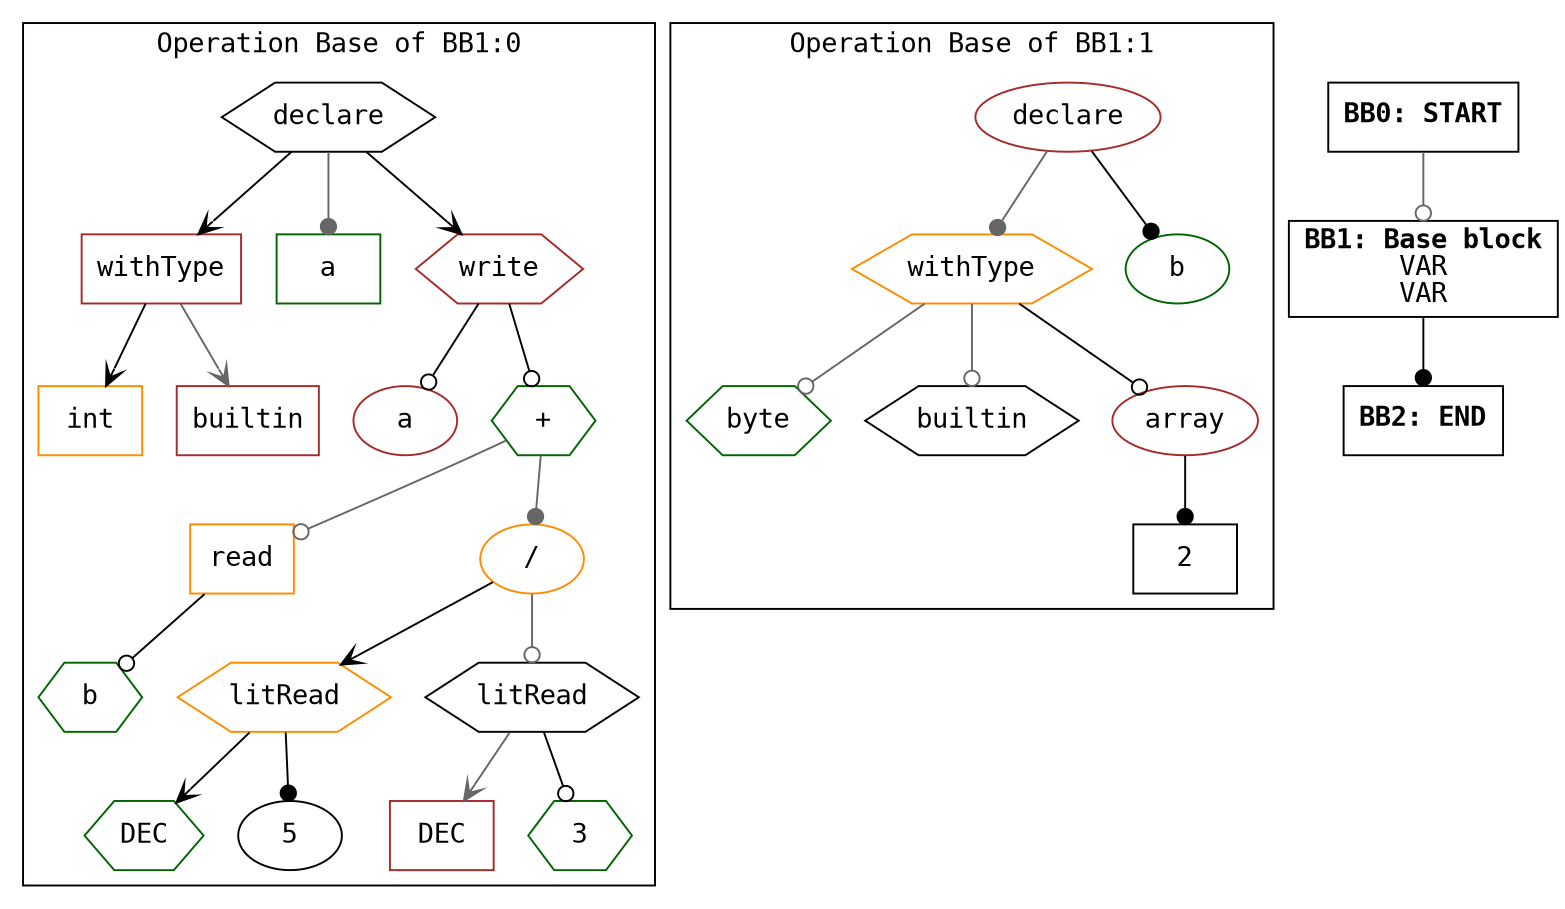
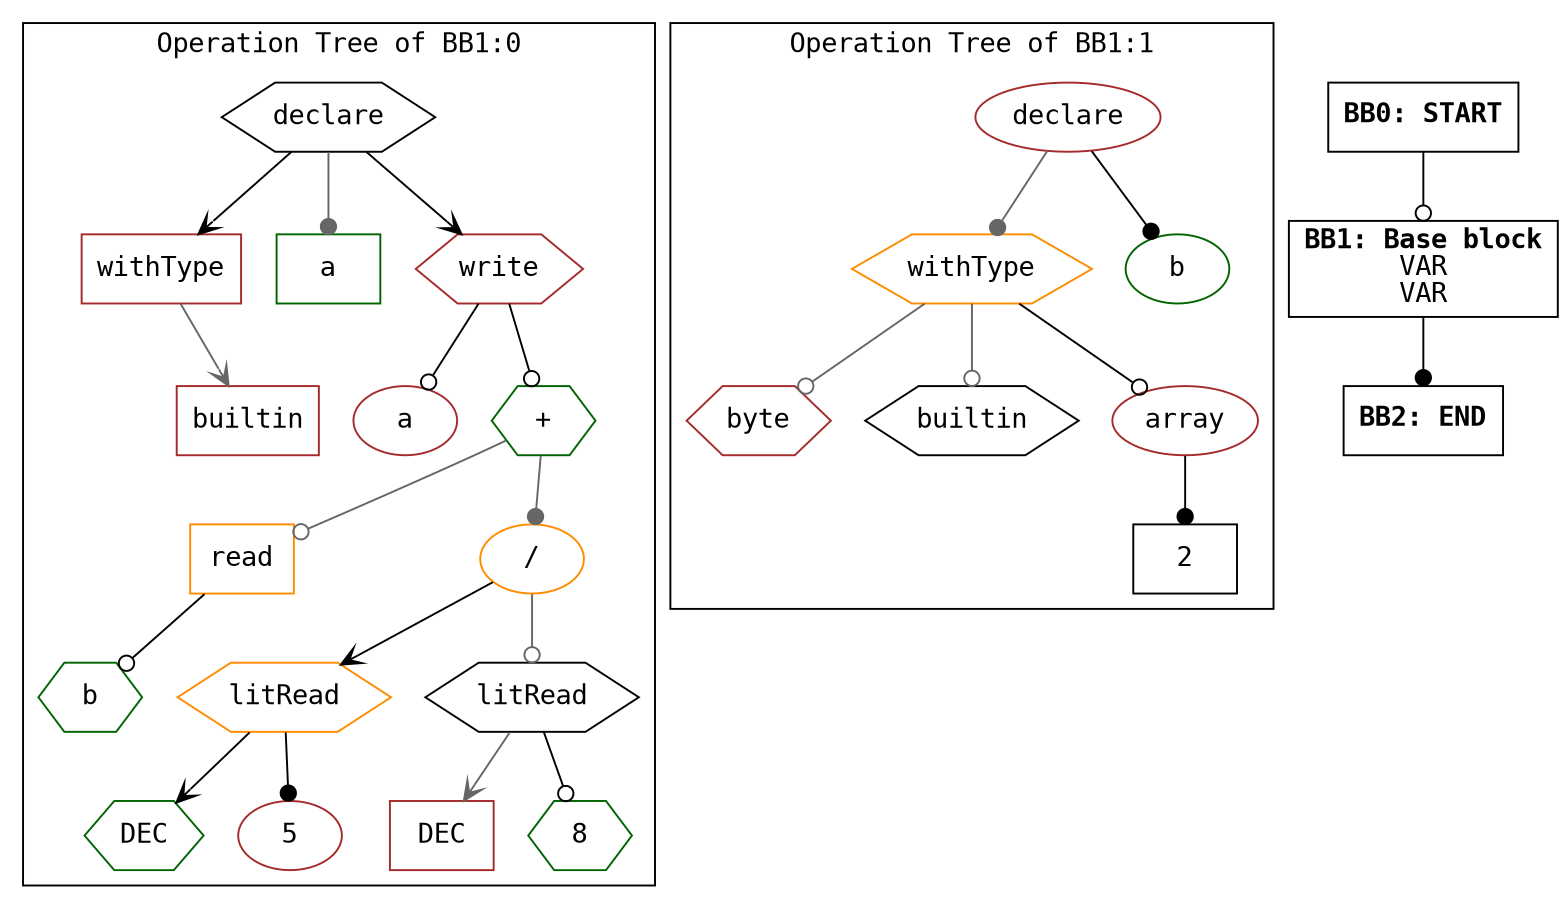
(339, 45) -> (339, 45)
(972, 45) -> (972, 45)
(1423, 179) -> (1423, 179)
(90, 421) -> none
(759, 421) -> (759, 421)
(290, 836) -> (290, 836)
(580, 836) -> (580, 836)
